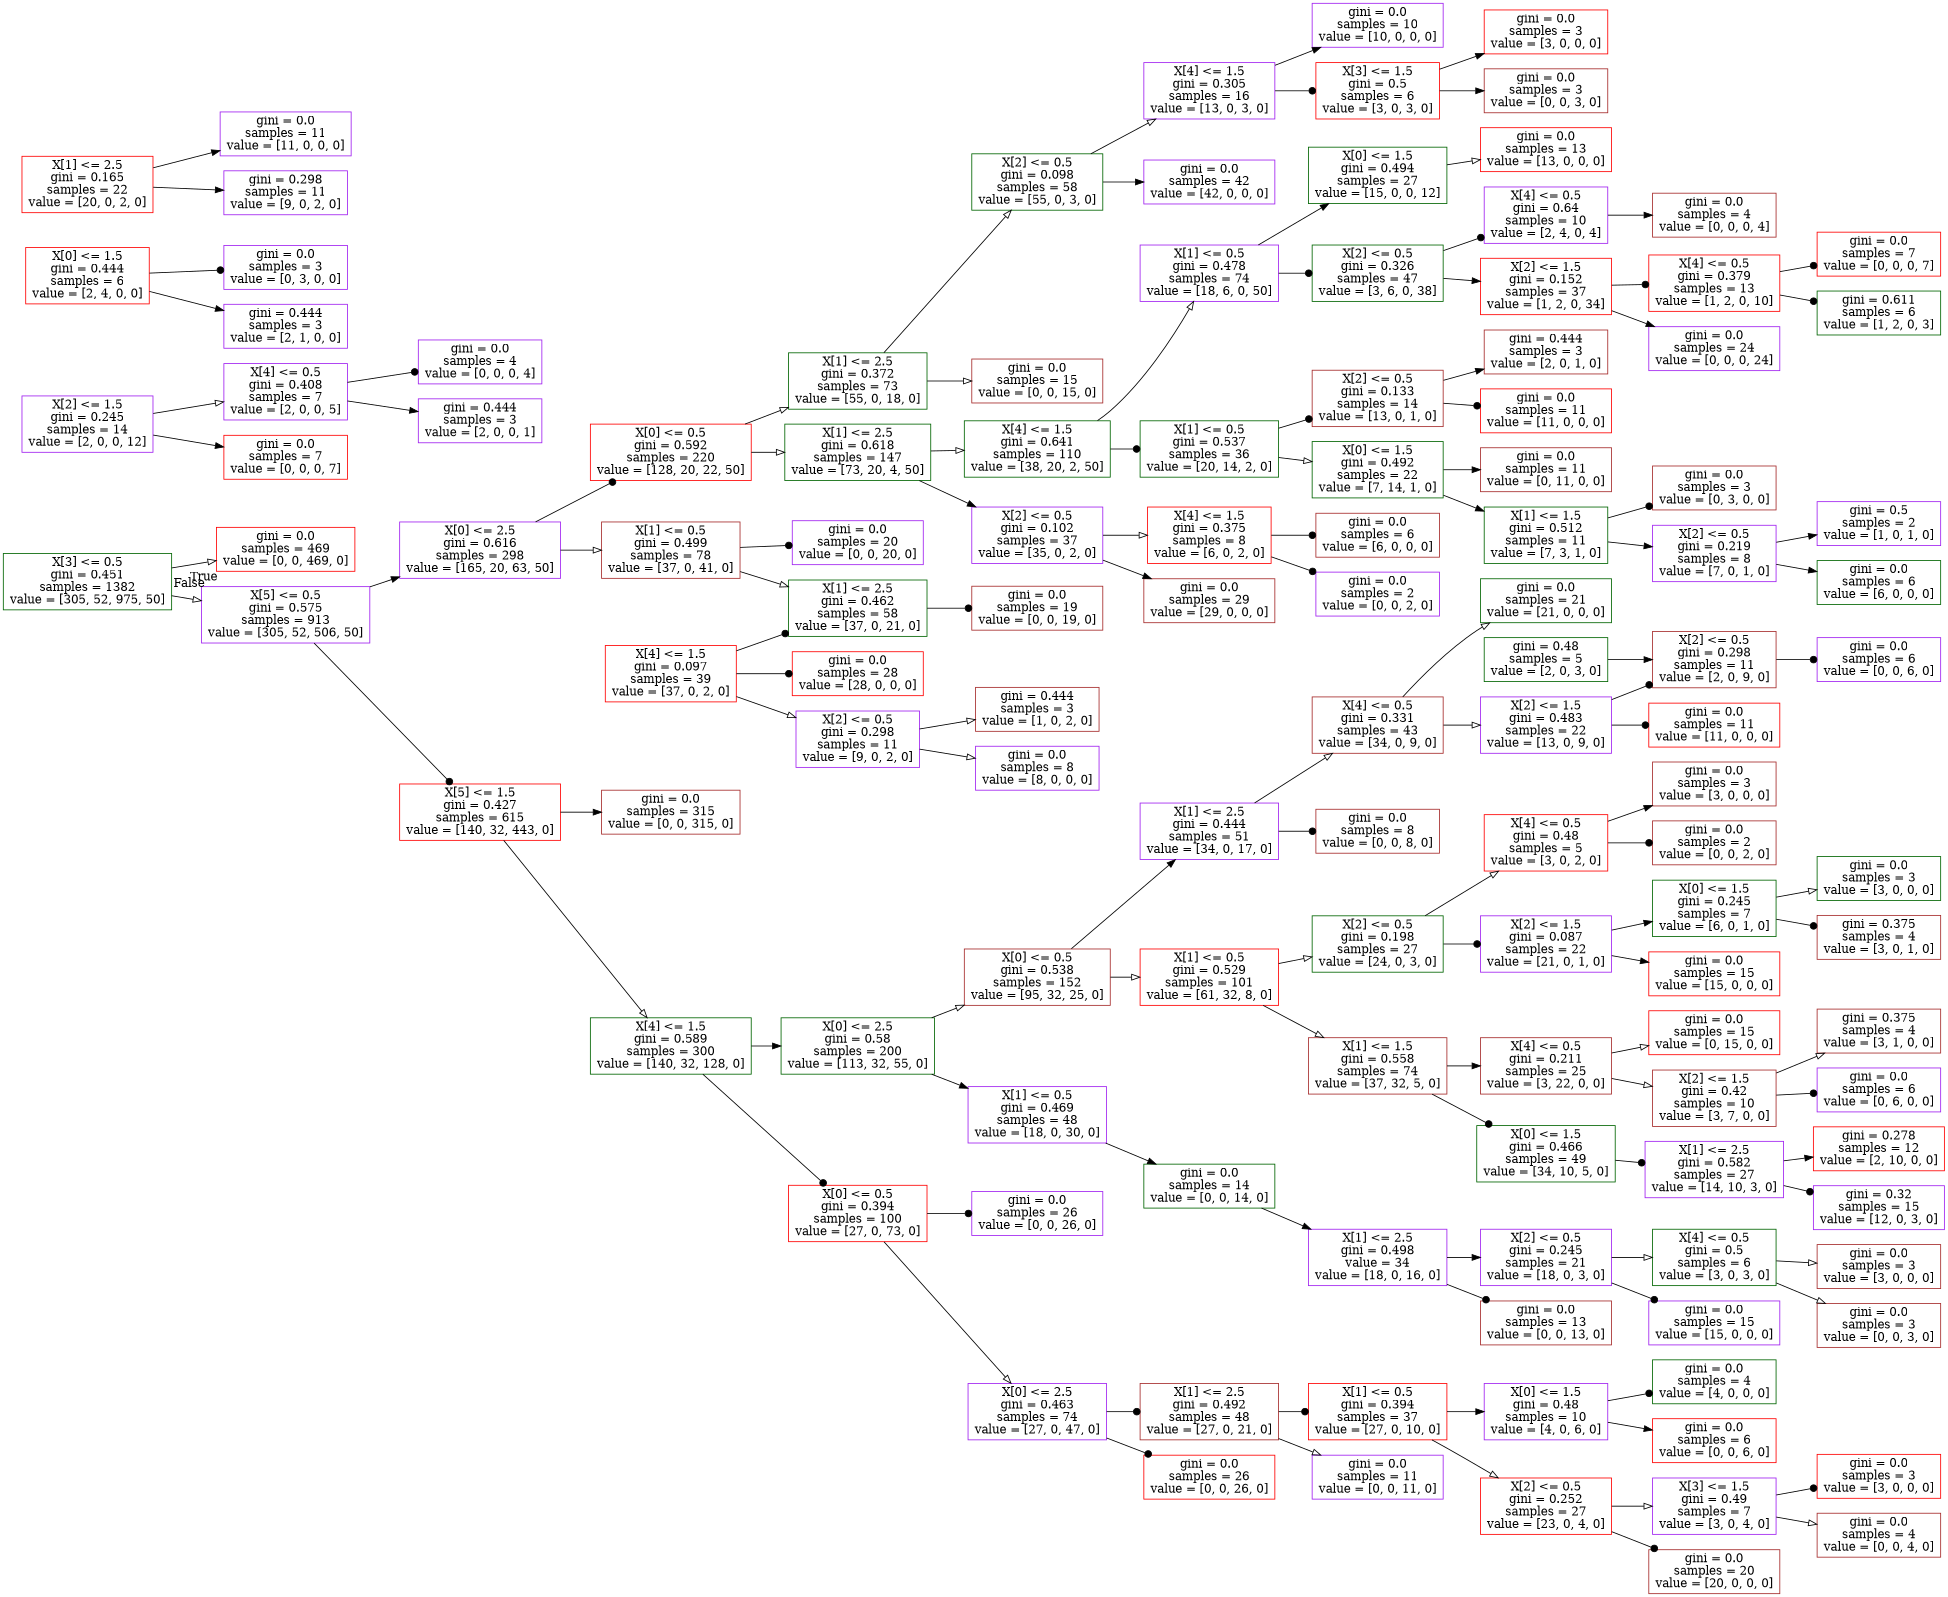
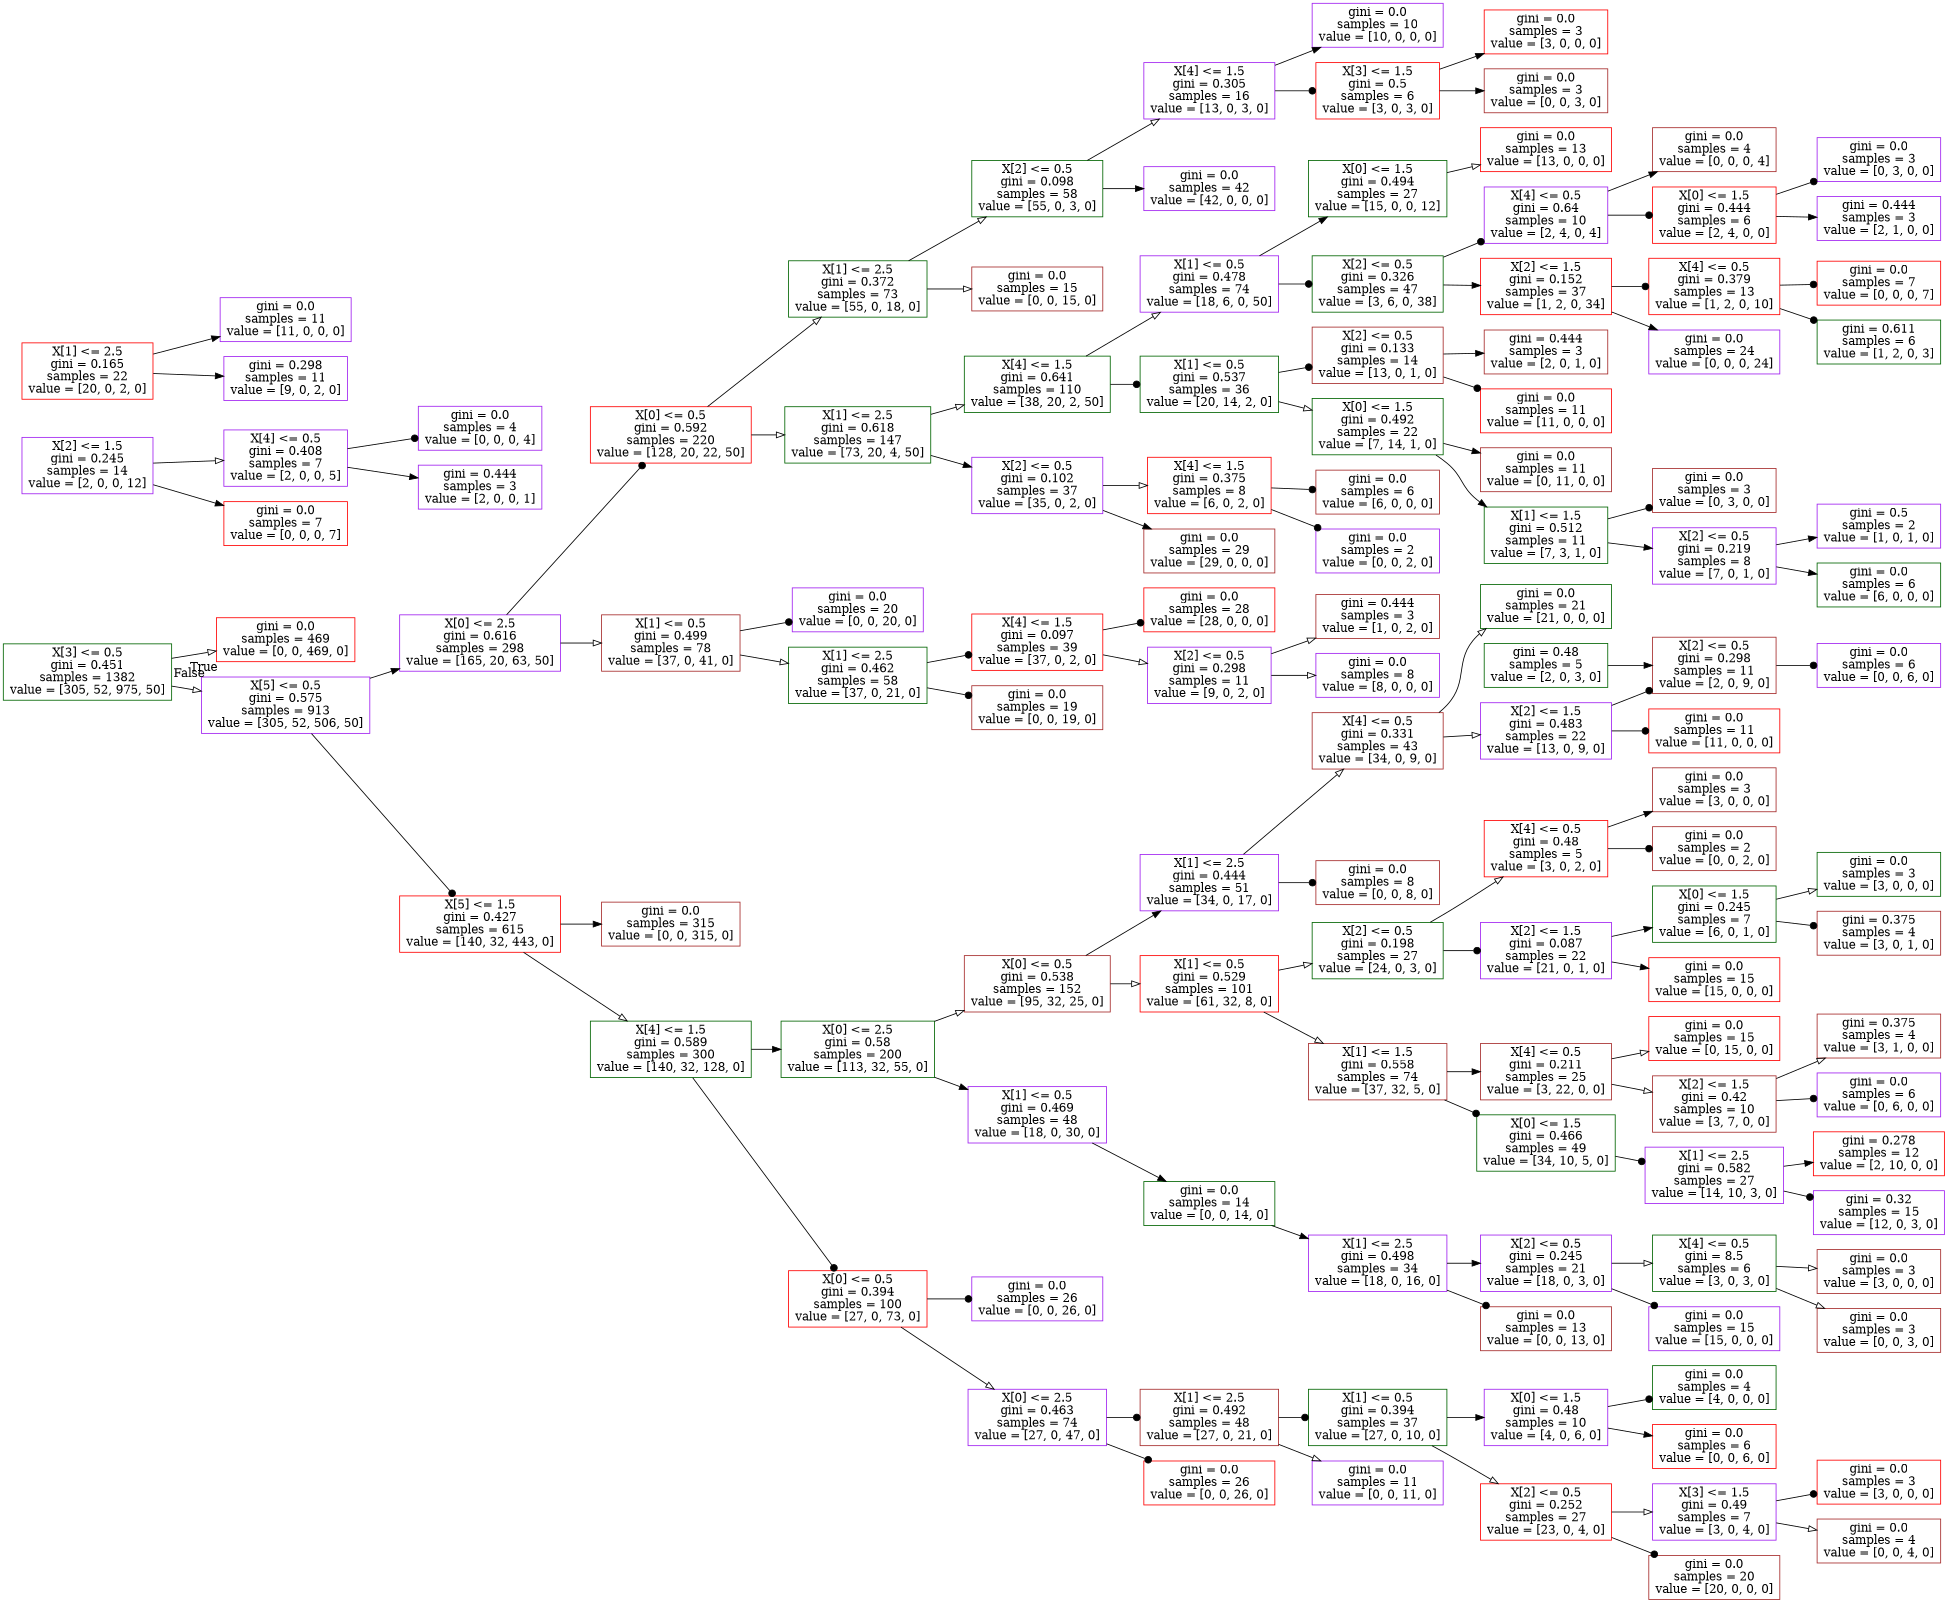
none -> (1627, 215)
(759, 643) -> (946, 659)
(1378, 1257) -> (1378, 1263)
(1714, 1257) -> (1714, 1263)
(1378, 1412) -> (1378, 1417)
